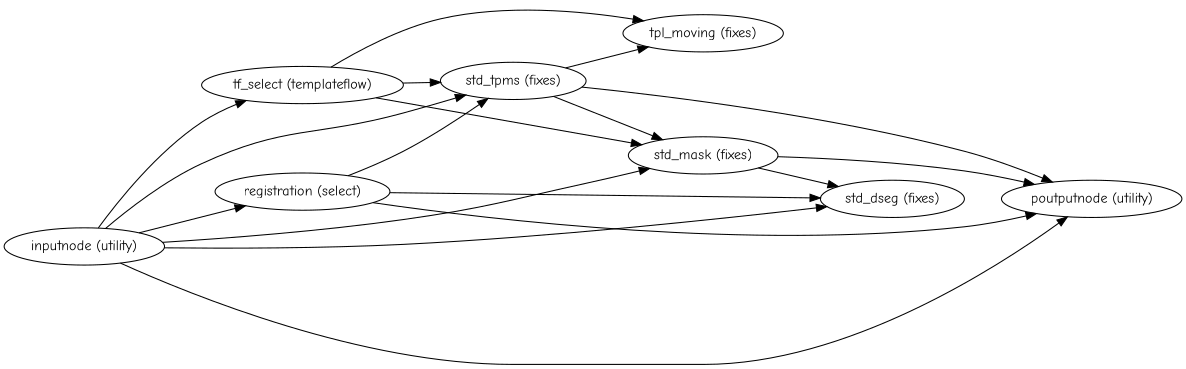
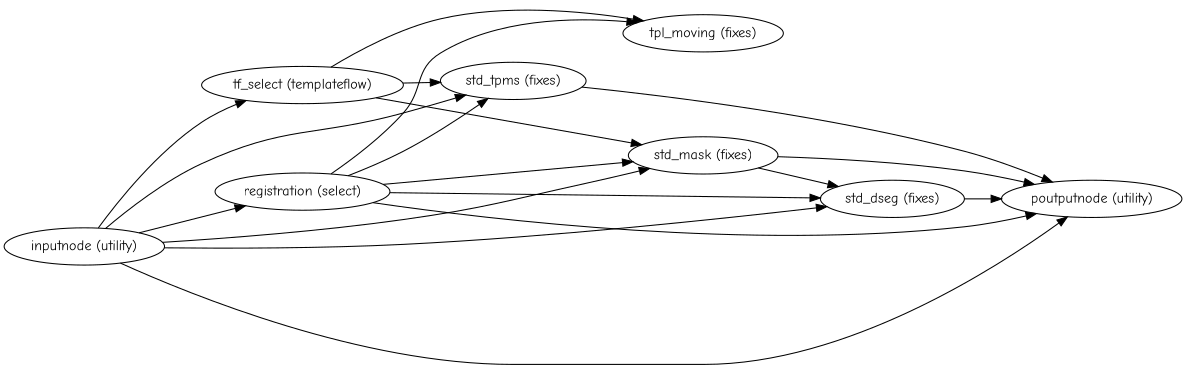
(602, 59) -> (452, 47)
(603, 116) -> (503, 174)
none -> (978, 199)
